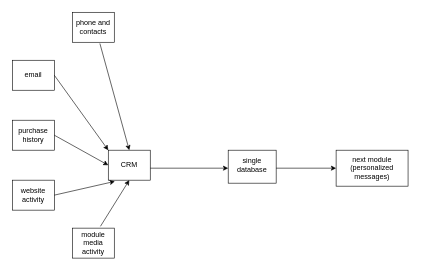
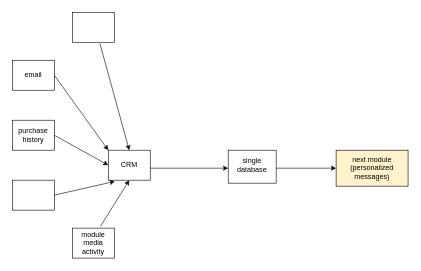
(93, 27) -> none
(372, 168) -> (372, 168)
(33, 195) -> none
